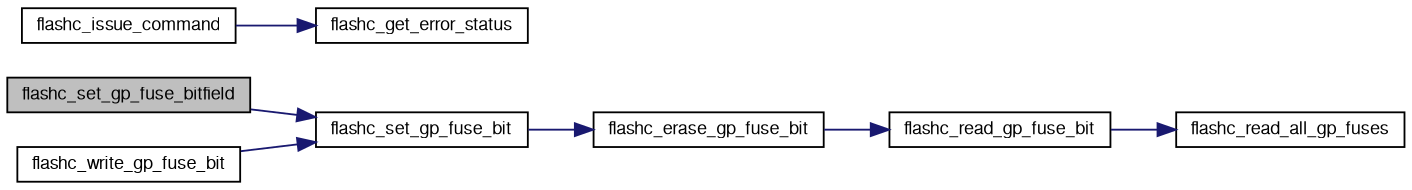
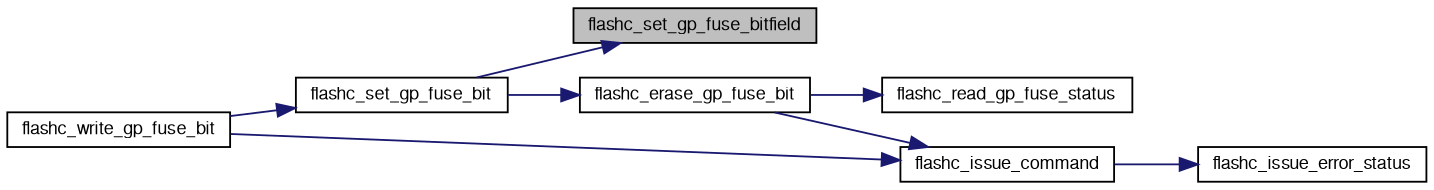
(422, 26) -> (1312, 164)
(274, 112) -> (540, 62)
none -> (842, 128)
(1000, 130) -> (1007, 95)
(1290, 130) -> none
none -> (556, 147)
